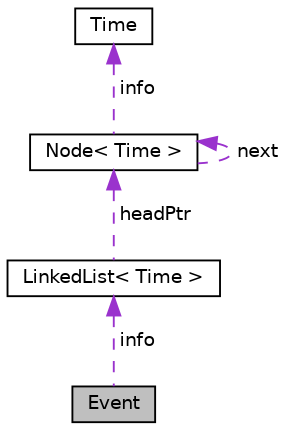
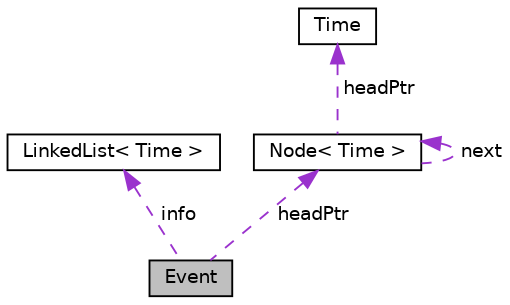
(134, 89) -> (376, 89)
(114, 225) -> (257, 222)
